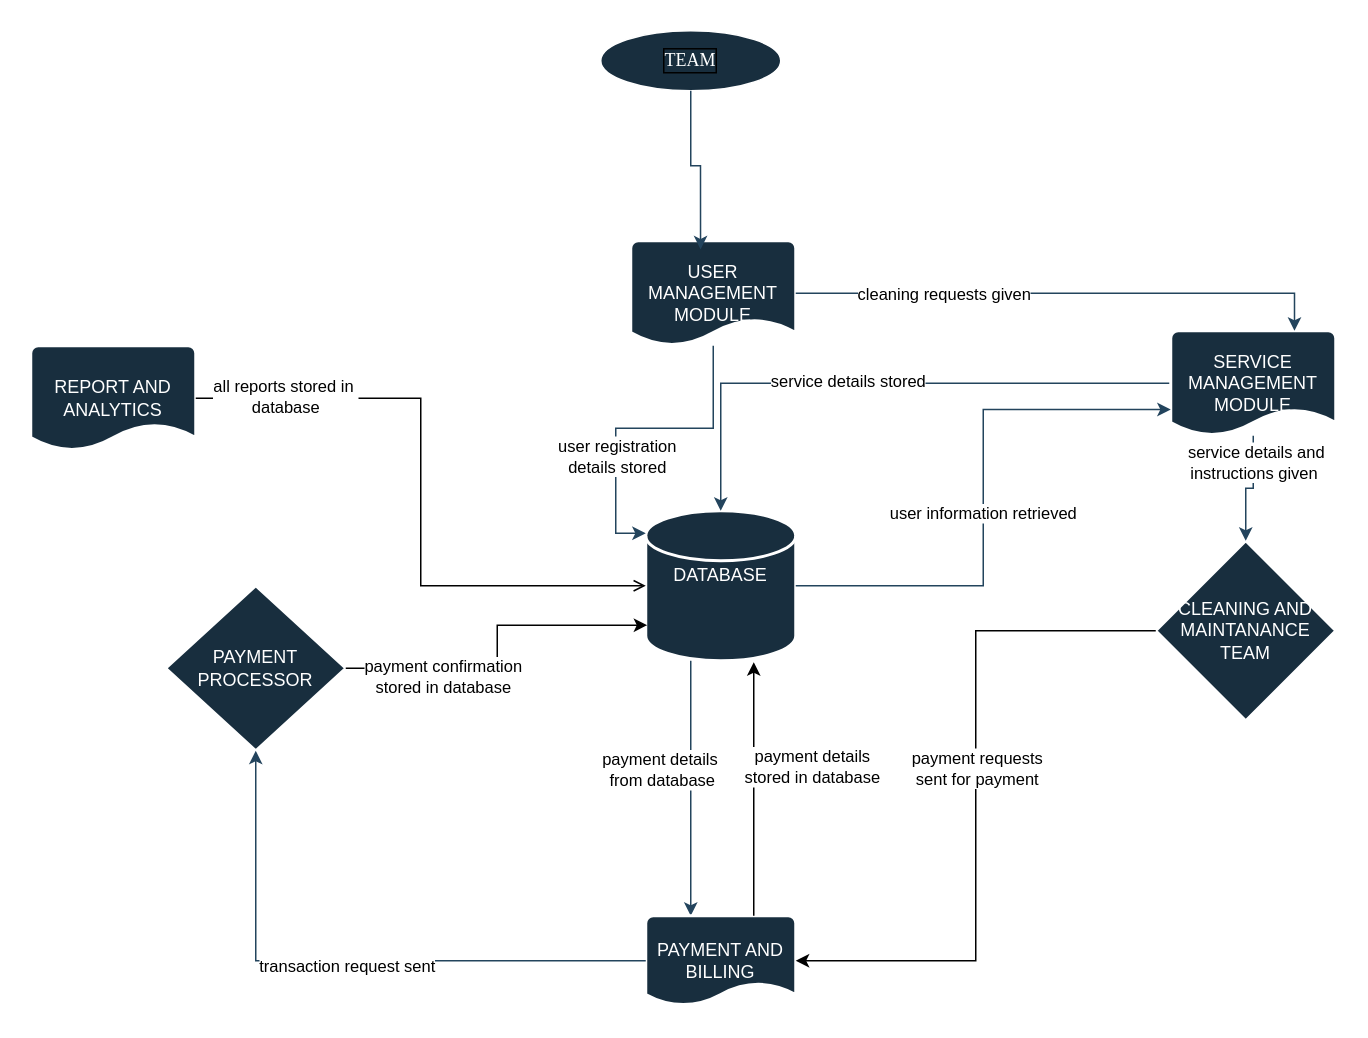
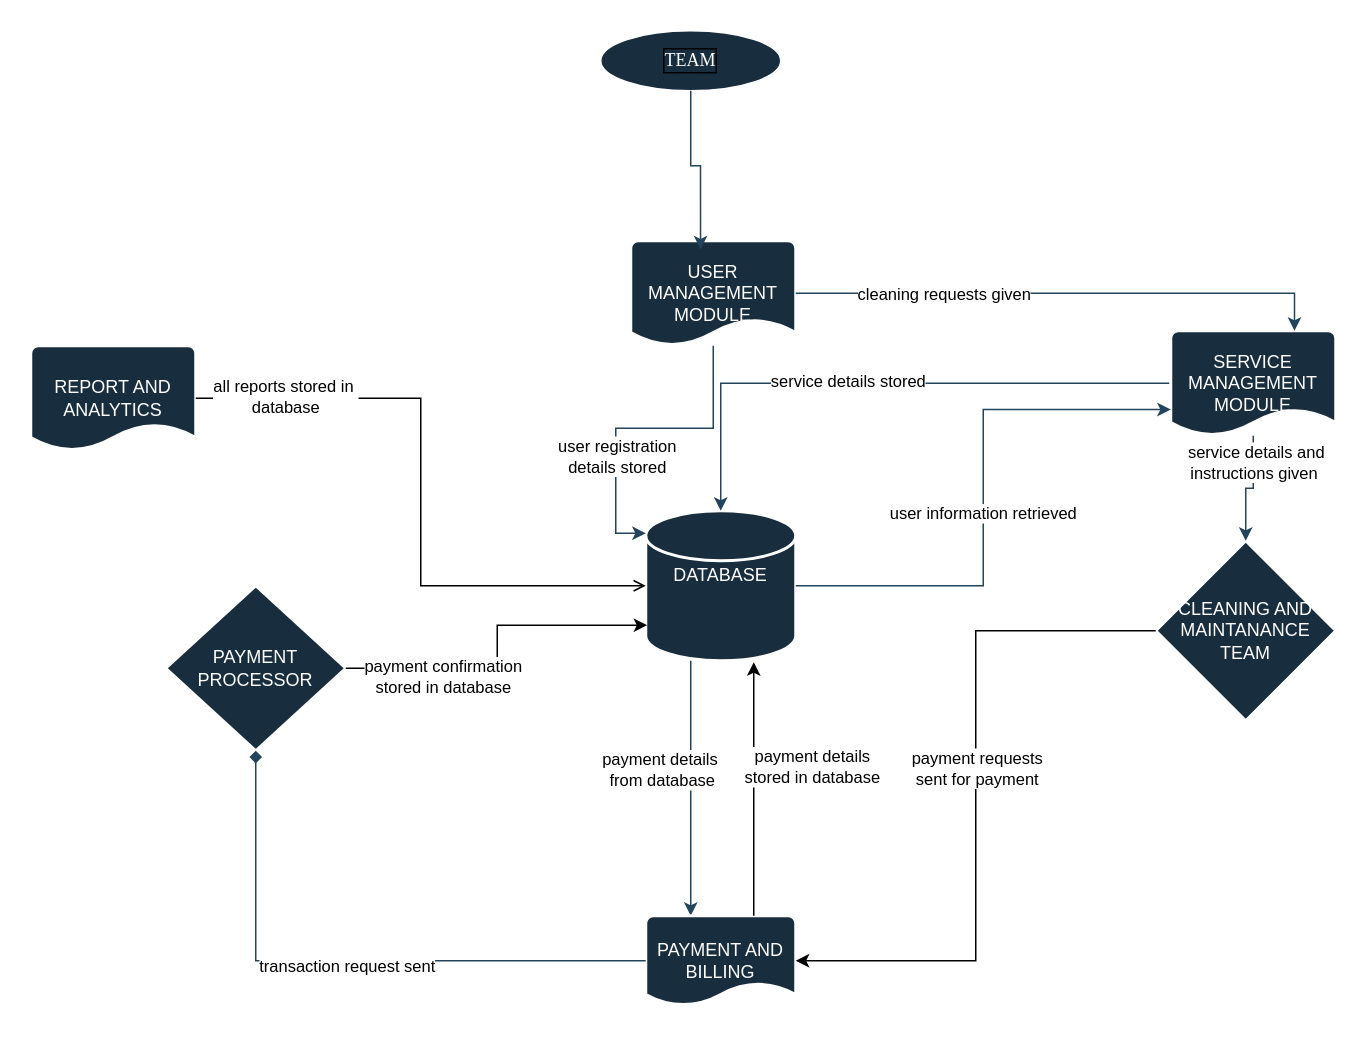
(256, 762) -> (256, 763)
